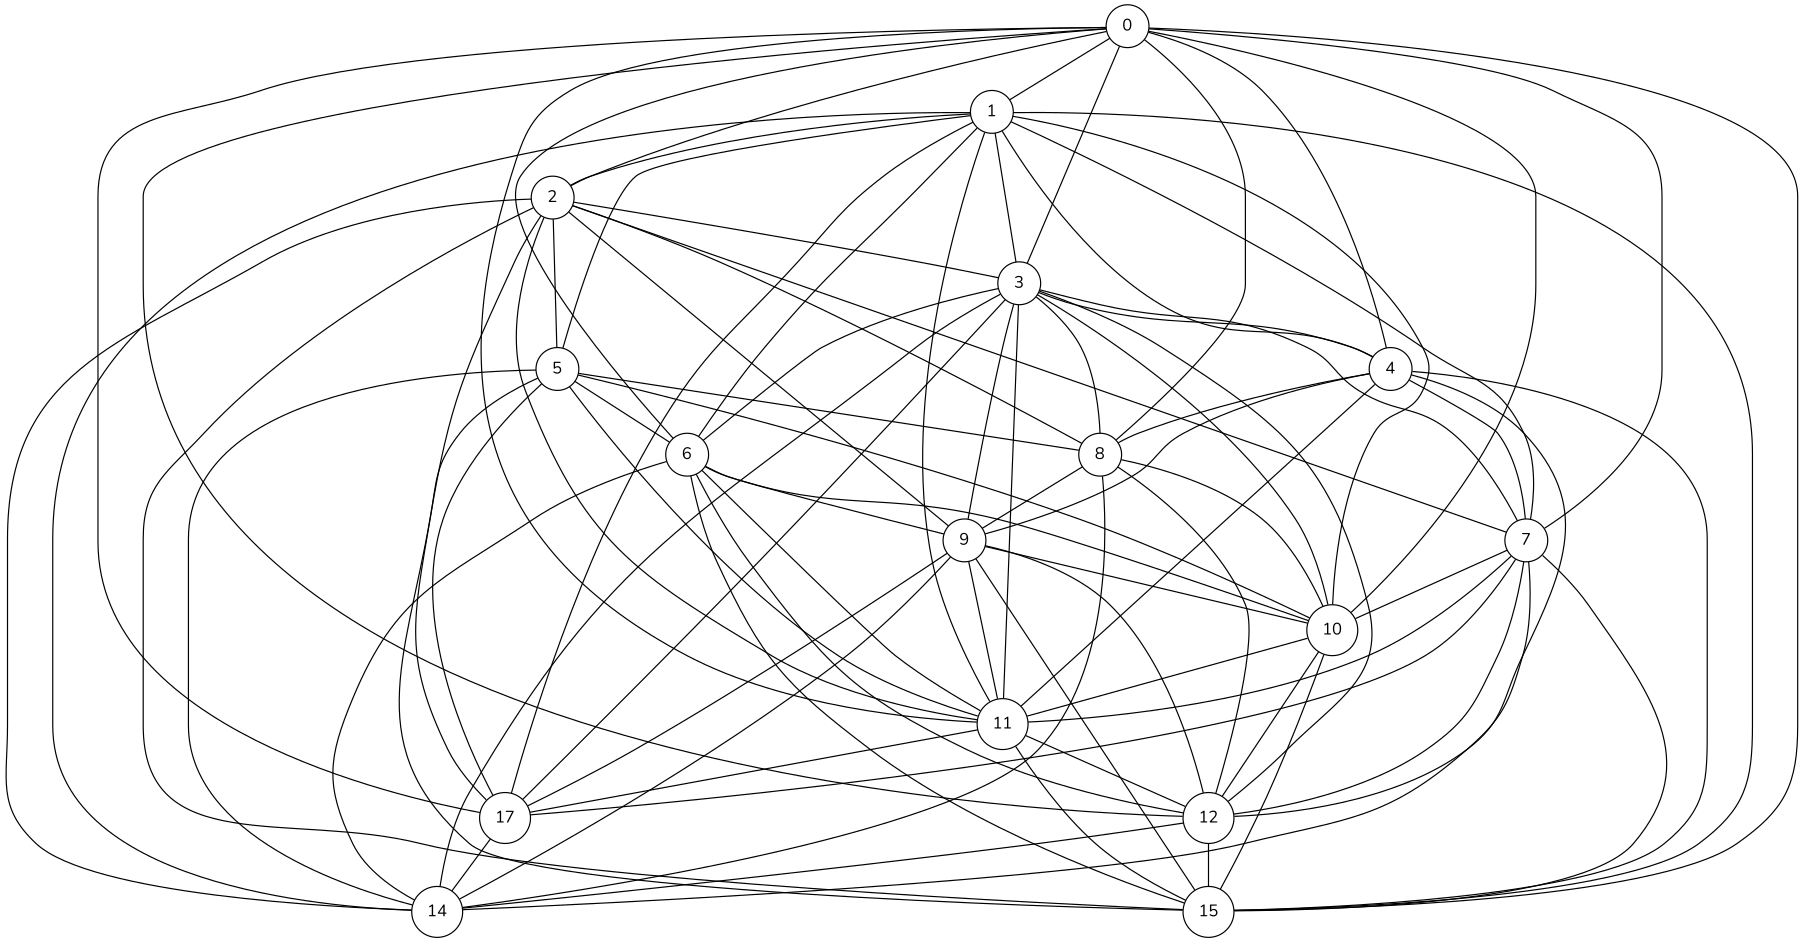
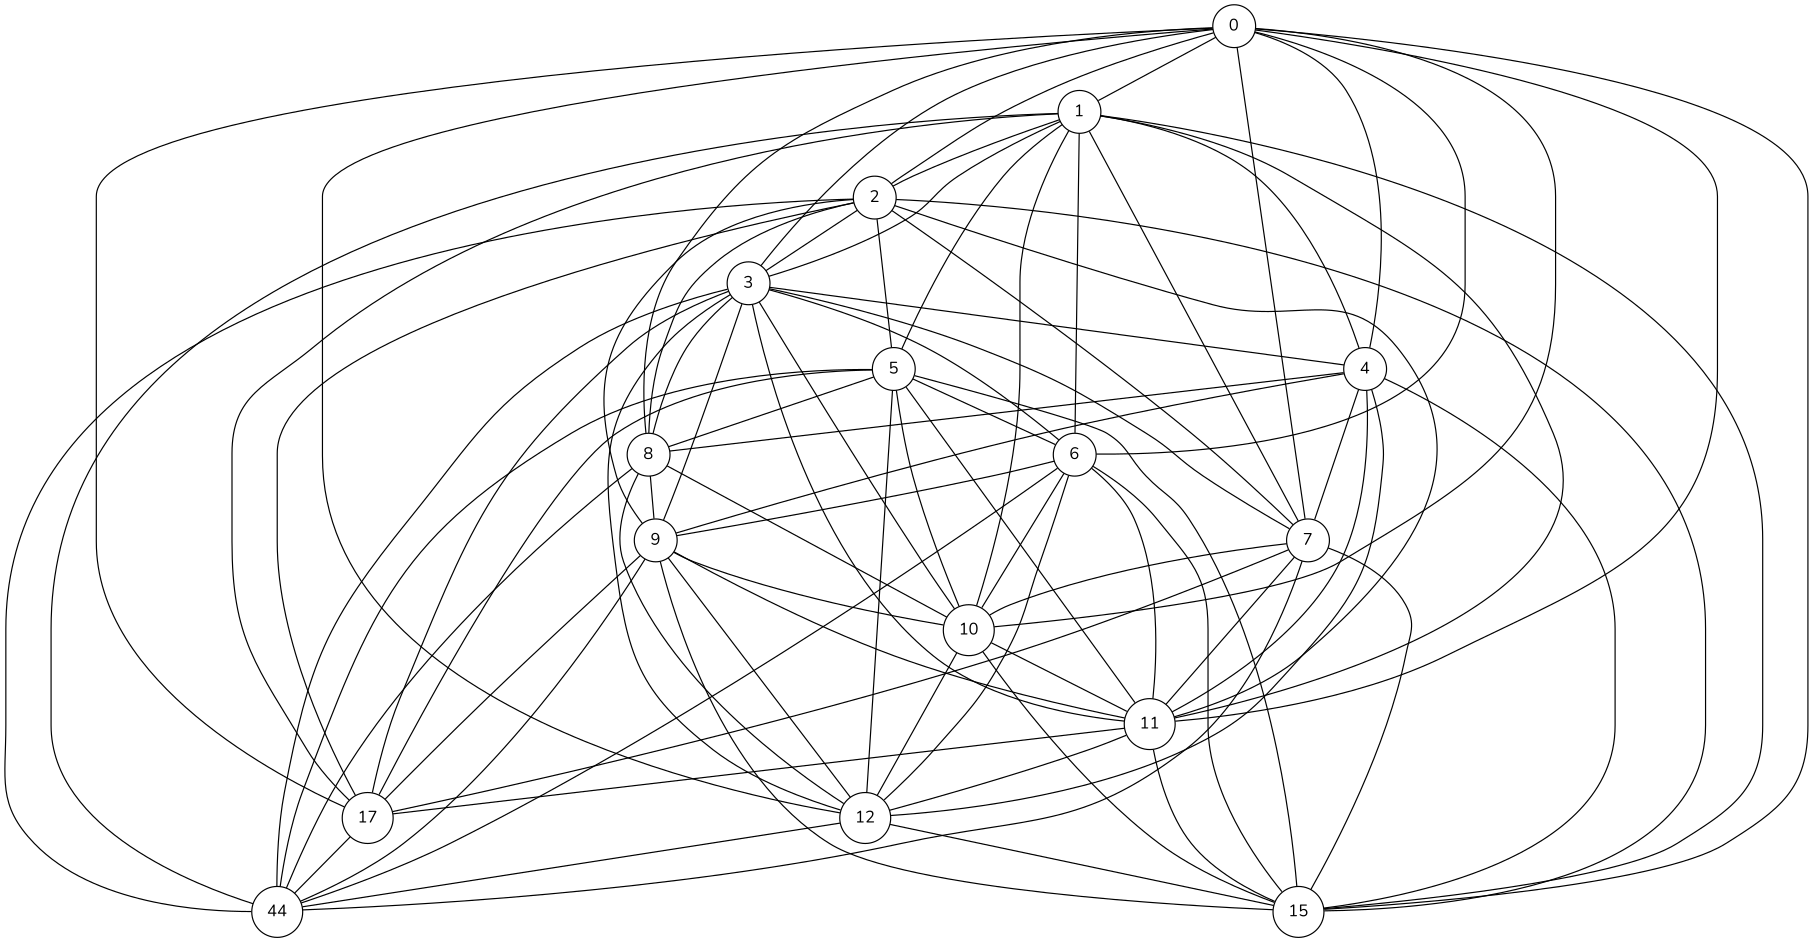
(1432, 746) -> (881, 571)
(437, 912) -> (277, 912)
